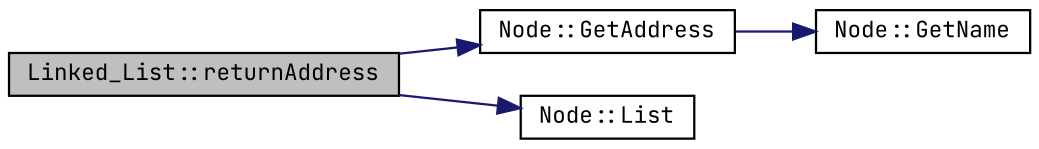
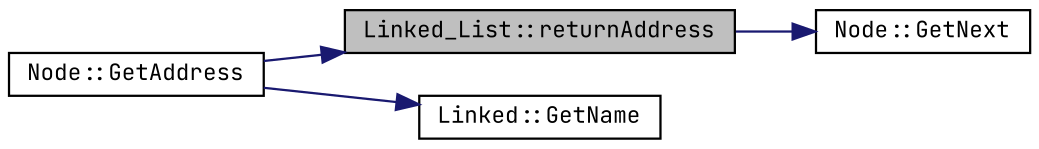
(923, 32) -> (540, 117)
(428, 51) -> (293, 58)
(607, 117) -> (923, 32)
